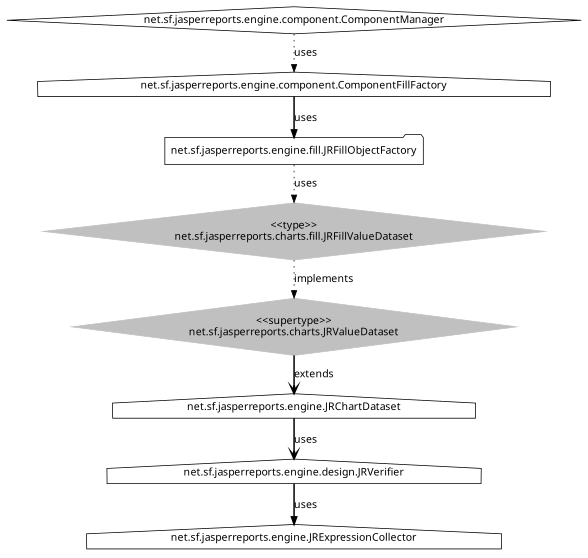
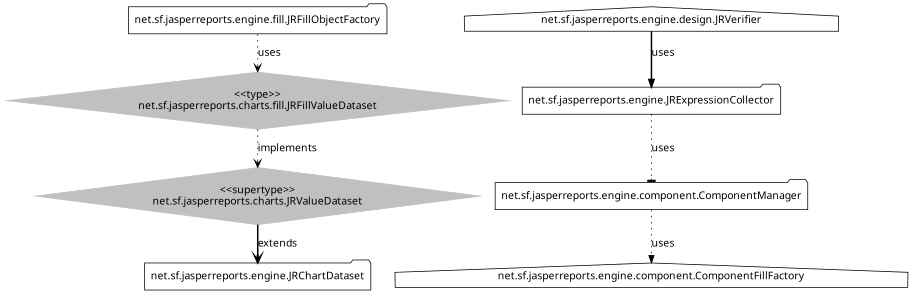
(294, 20) -> (651, 196)
(294, 113) -> none
none -> (651, 146)
(294, 180) -> (258, 49)
(294, 275) -> (258, 145)
(294, 407) -> (258, 277)
(294, 435) -> none
(294, 538) -> (651, 101)
